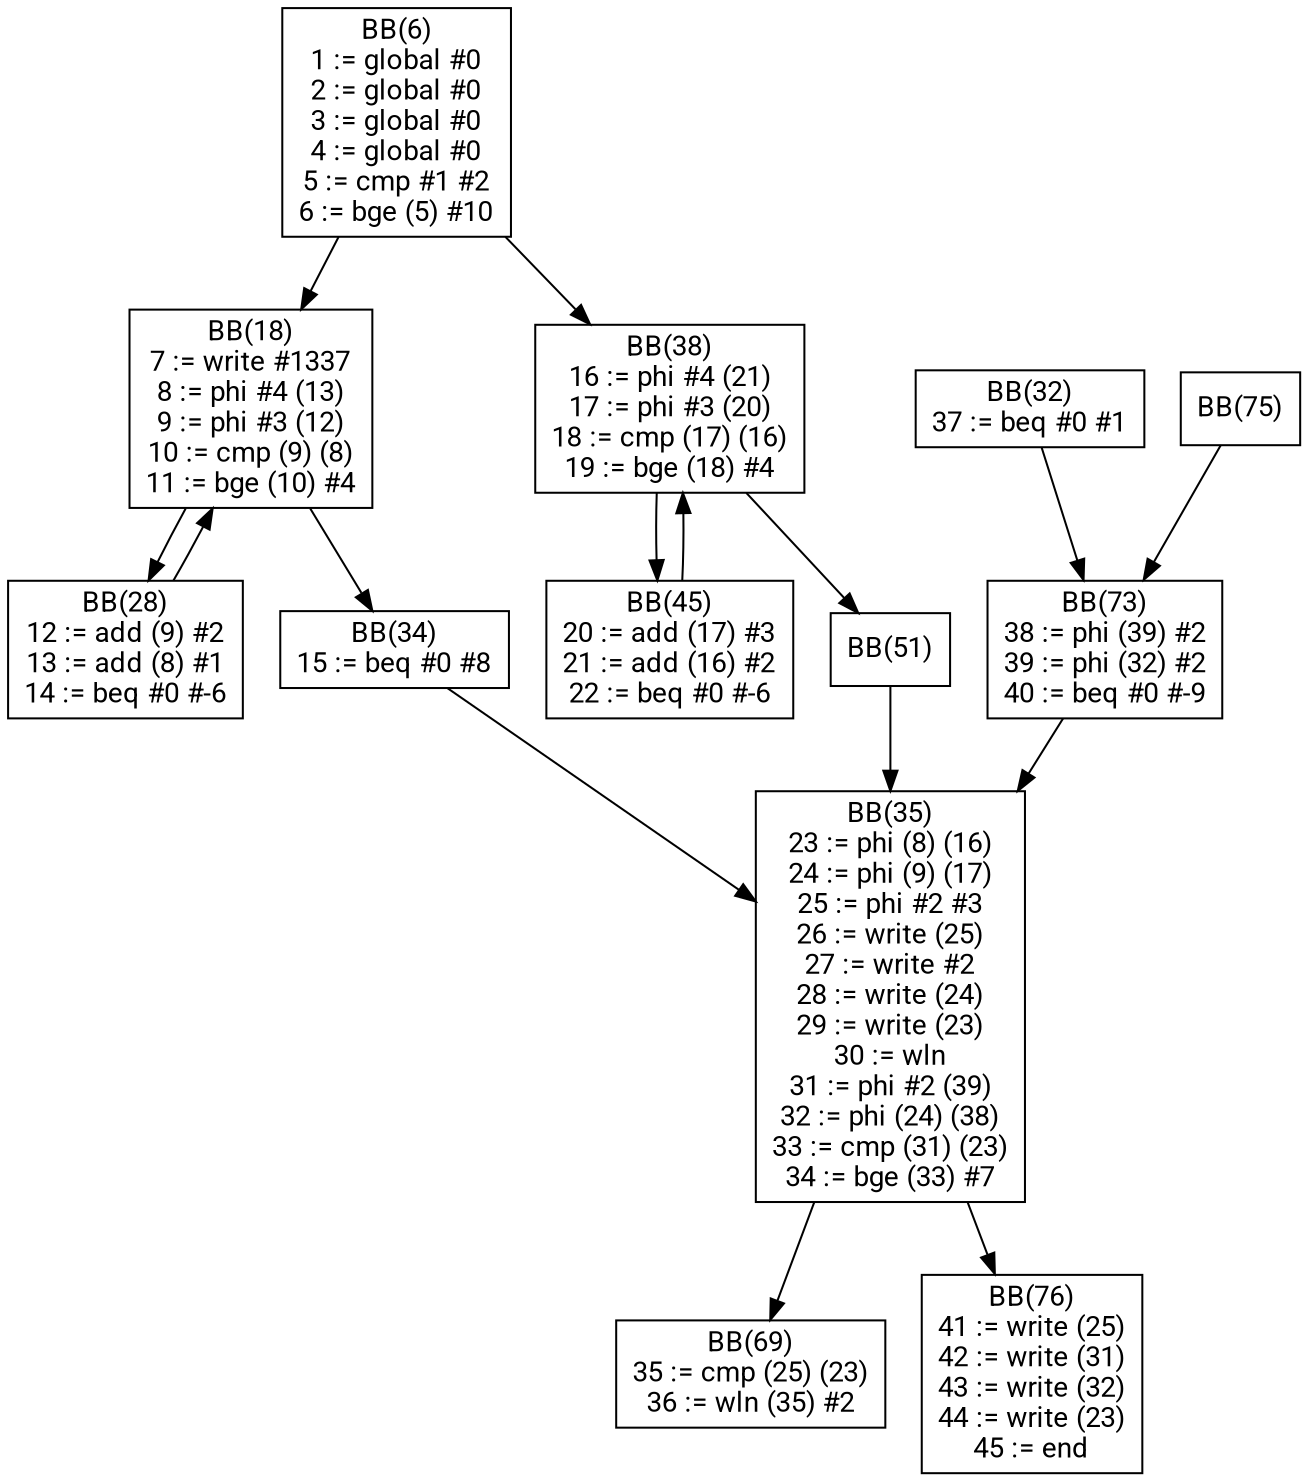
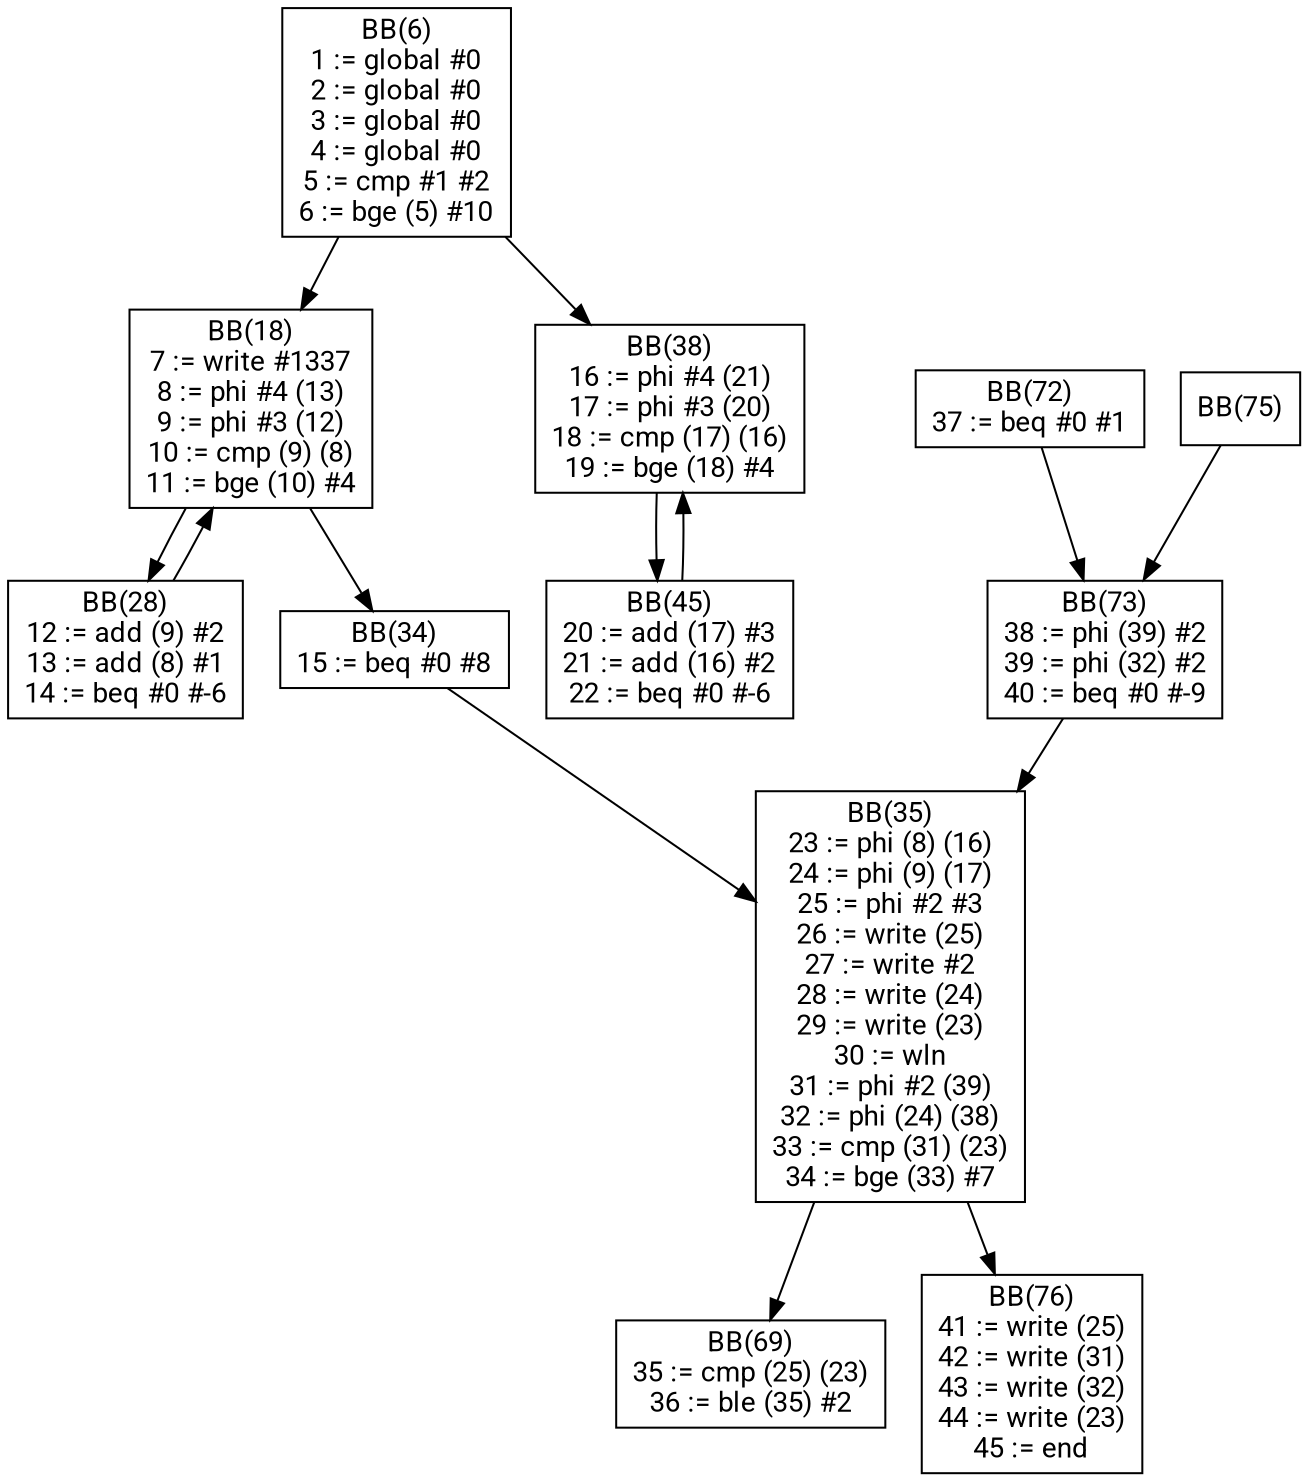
(1030, 409) -> (1030, 409)
(890, 650) -> none
(751, 1374) -> (751, 1374)
